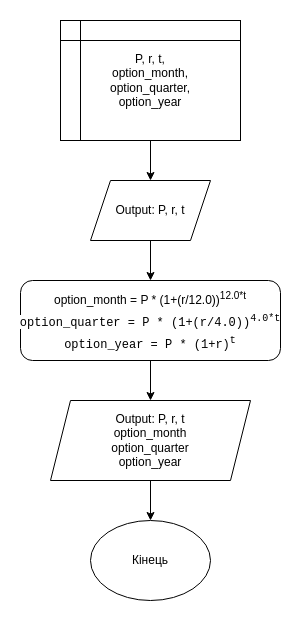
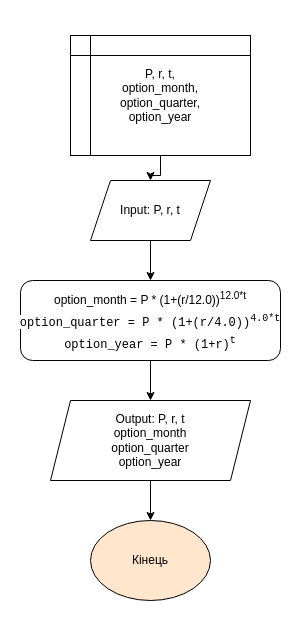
(151, 81) -> (161, 96)
(151, 211) -> (151, 211)
(151, 561) -> (151, 561)
